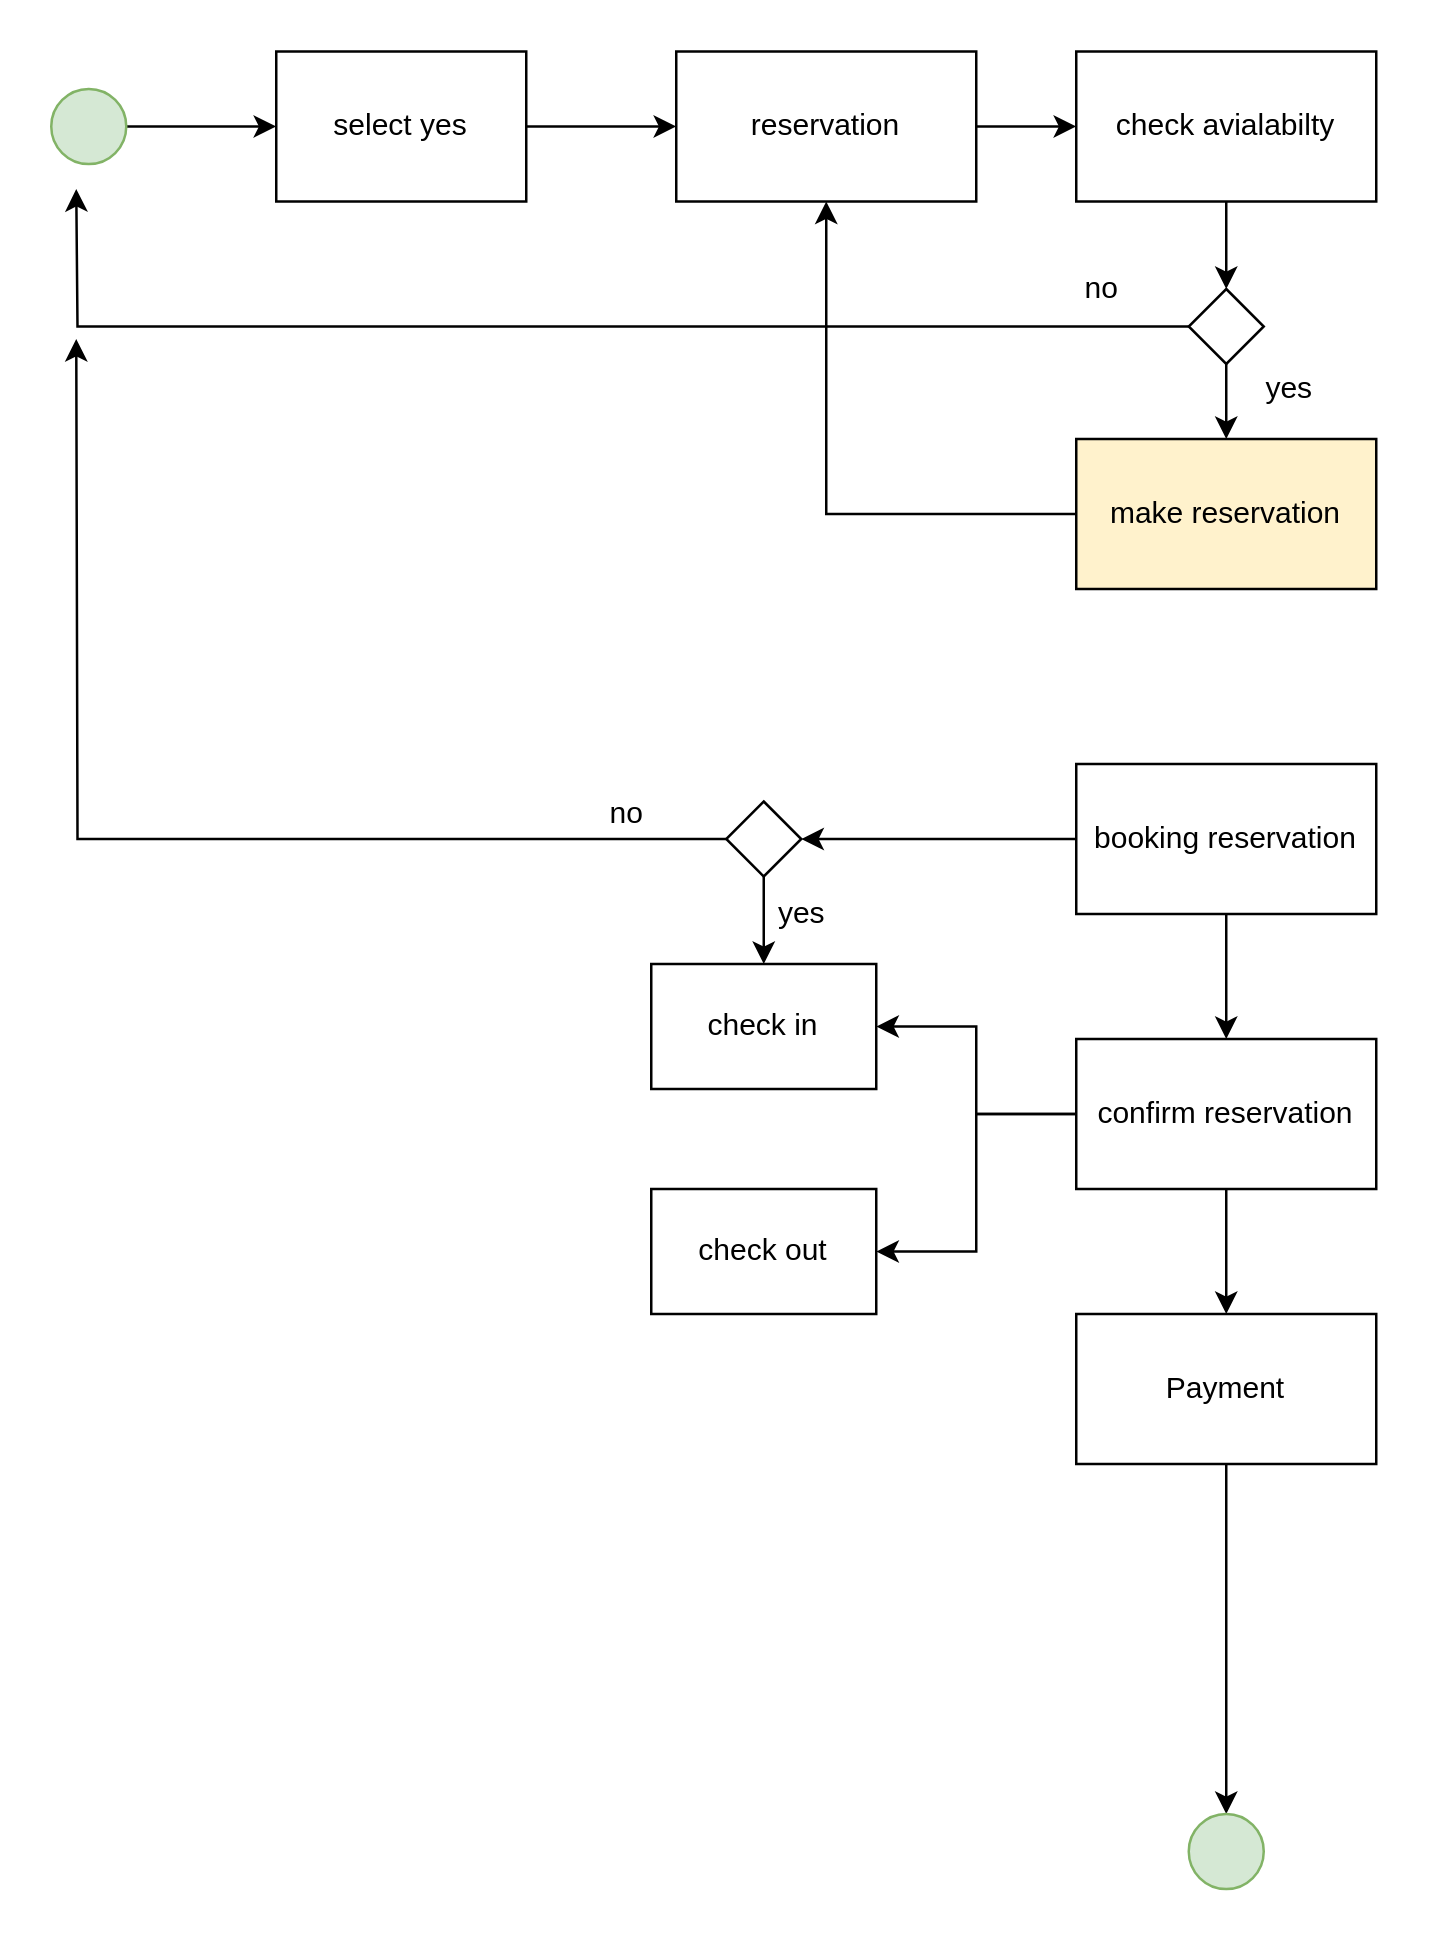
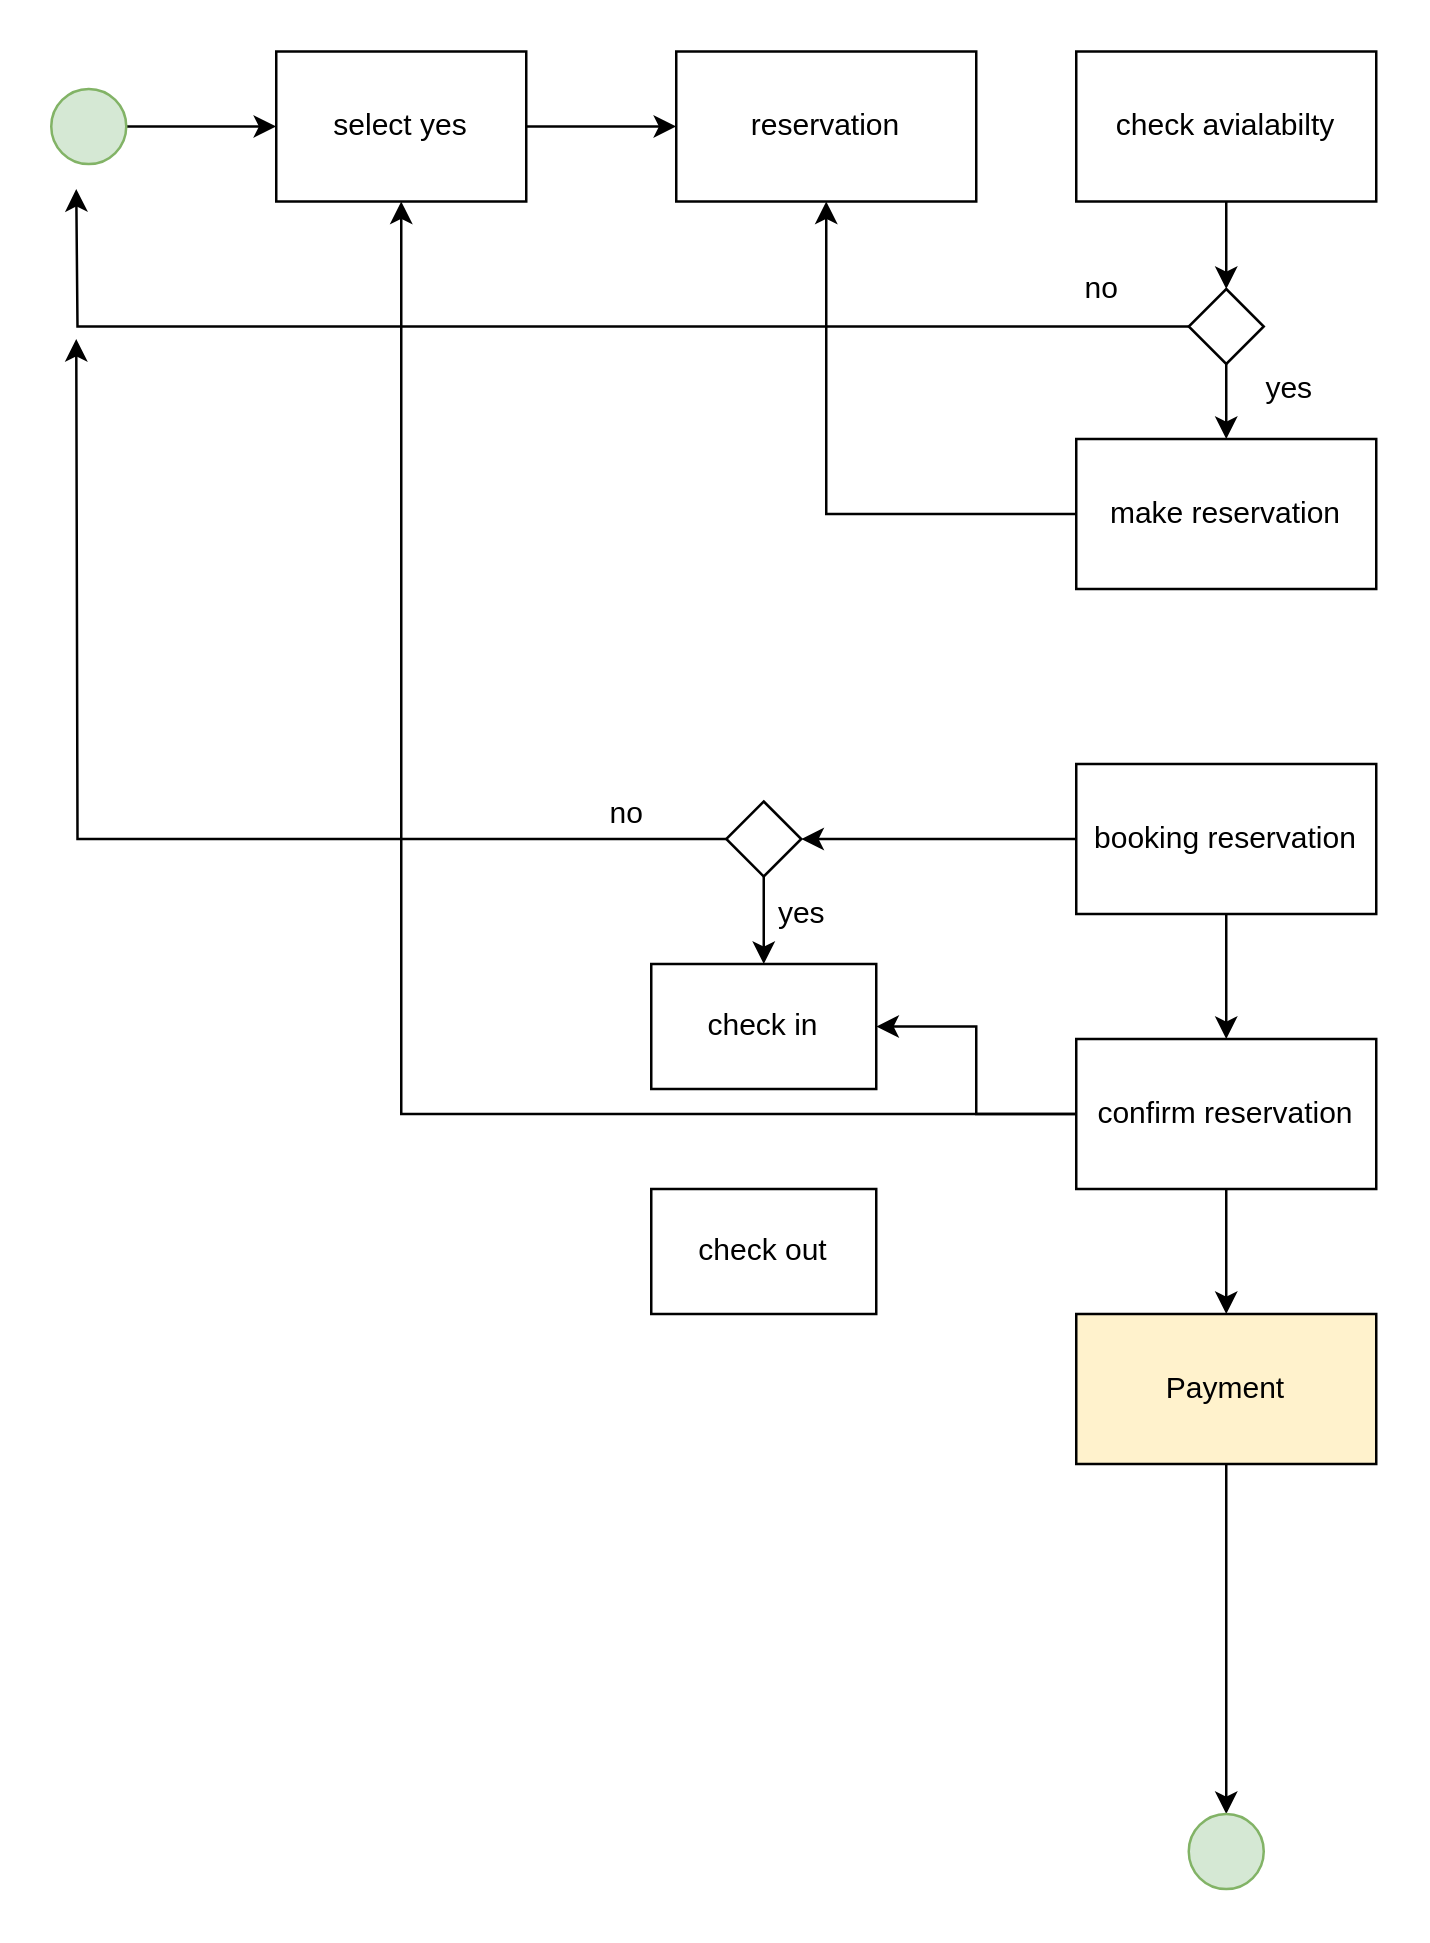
(1018, 126) -> none
(1226, 514) -> (1226, 514)
(976, 1226) -> (552, 1114)
(1226, 1389) -> (1226, 1389)
